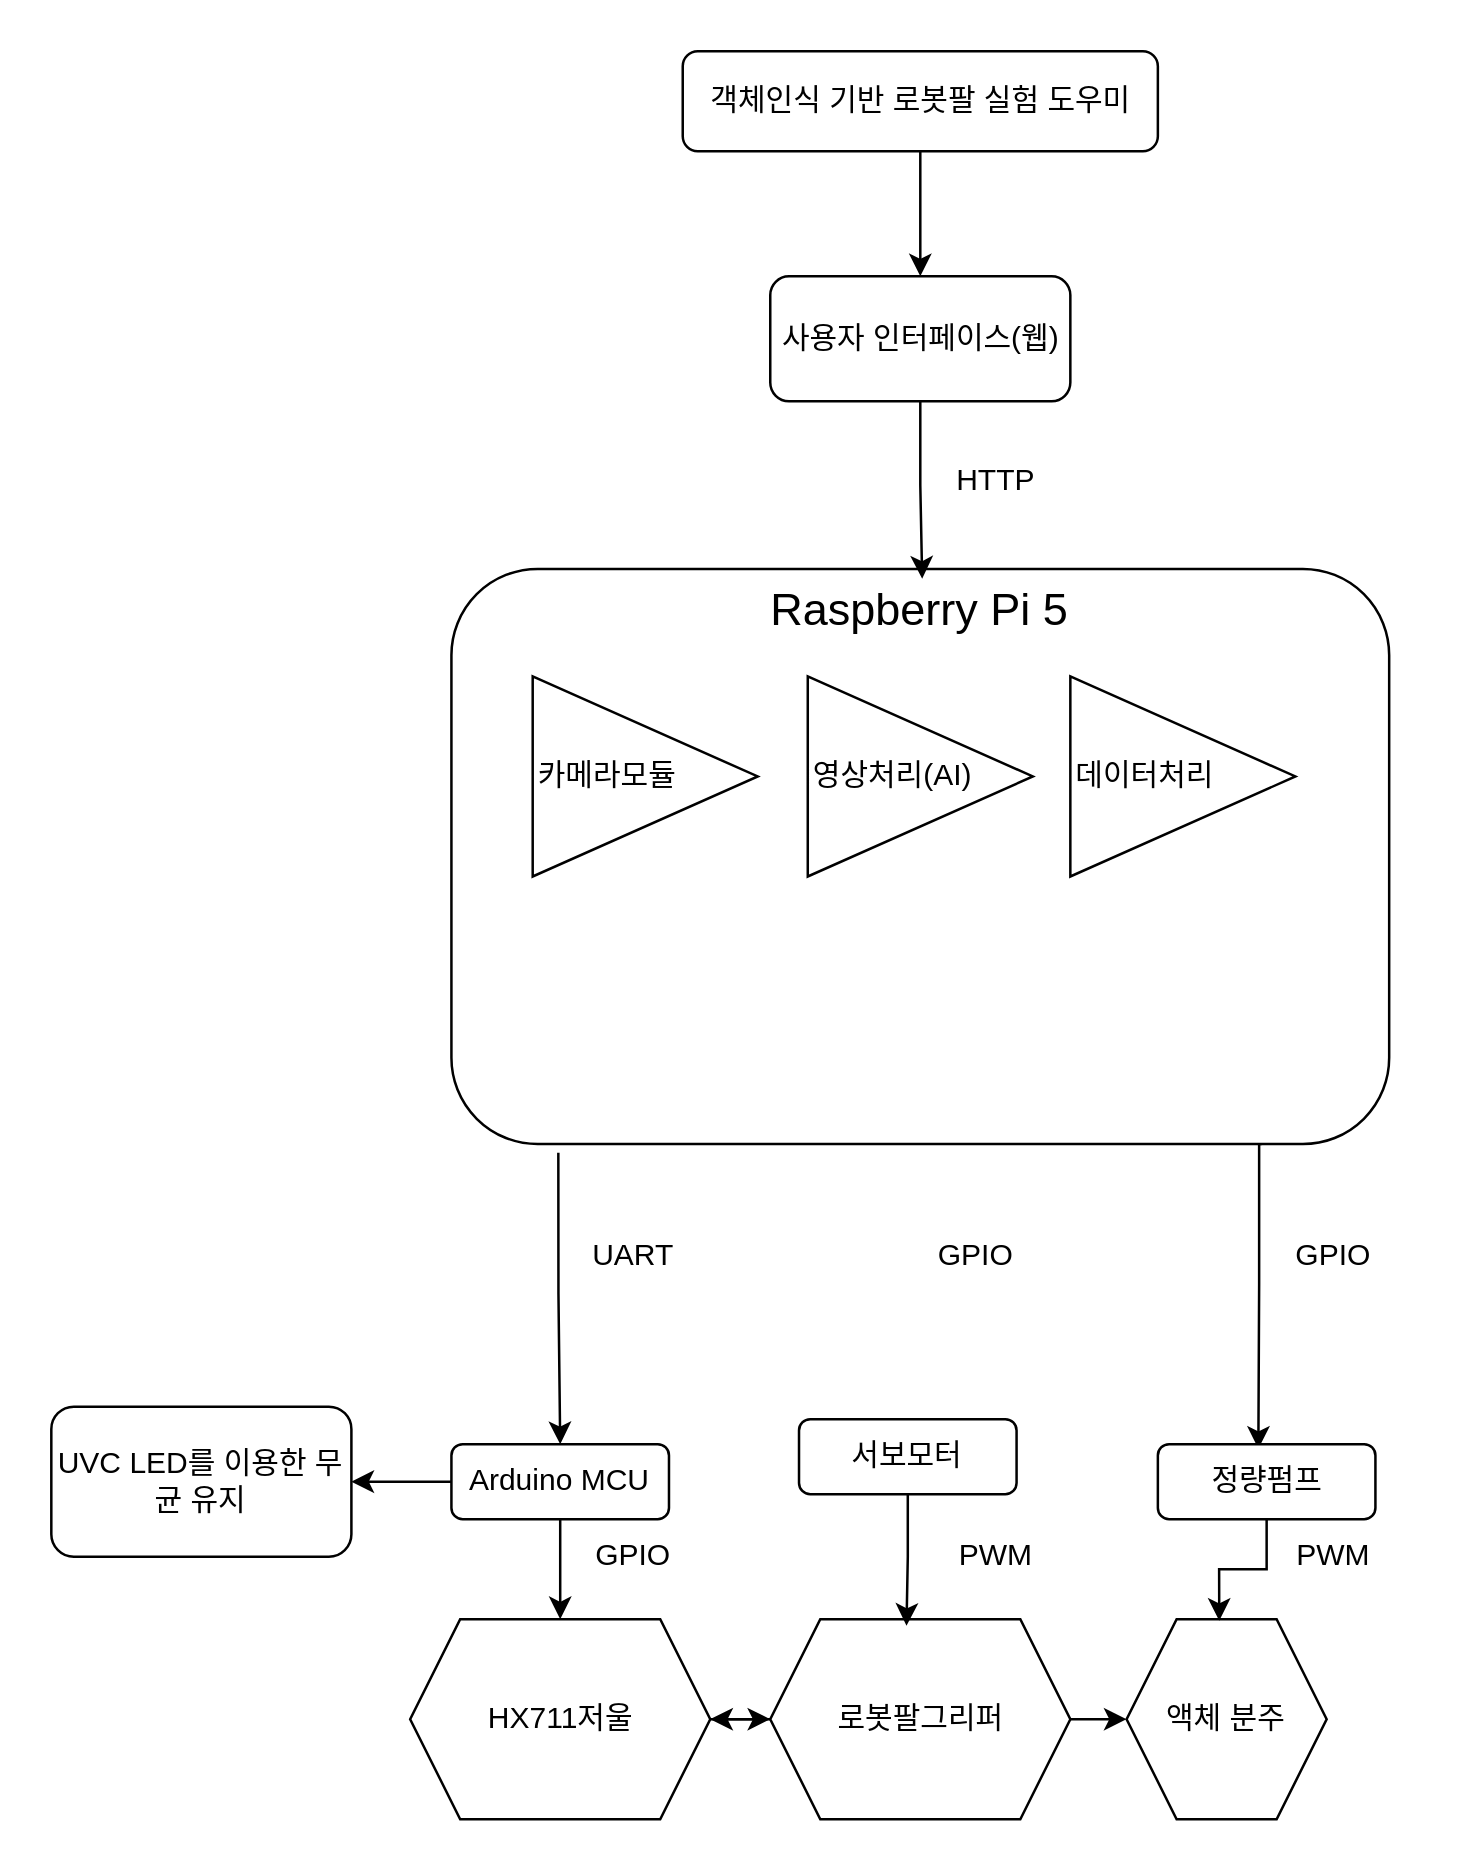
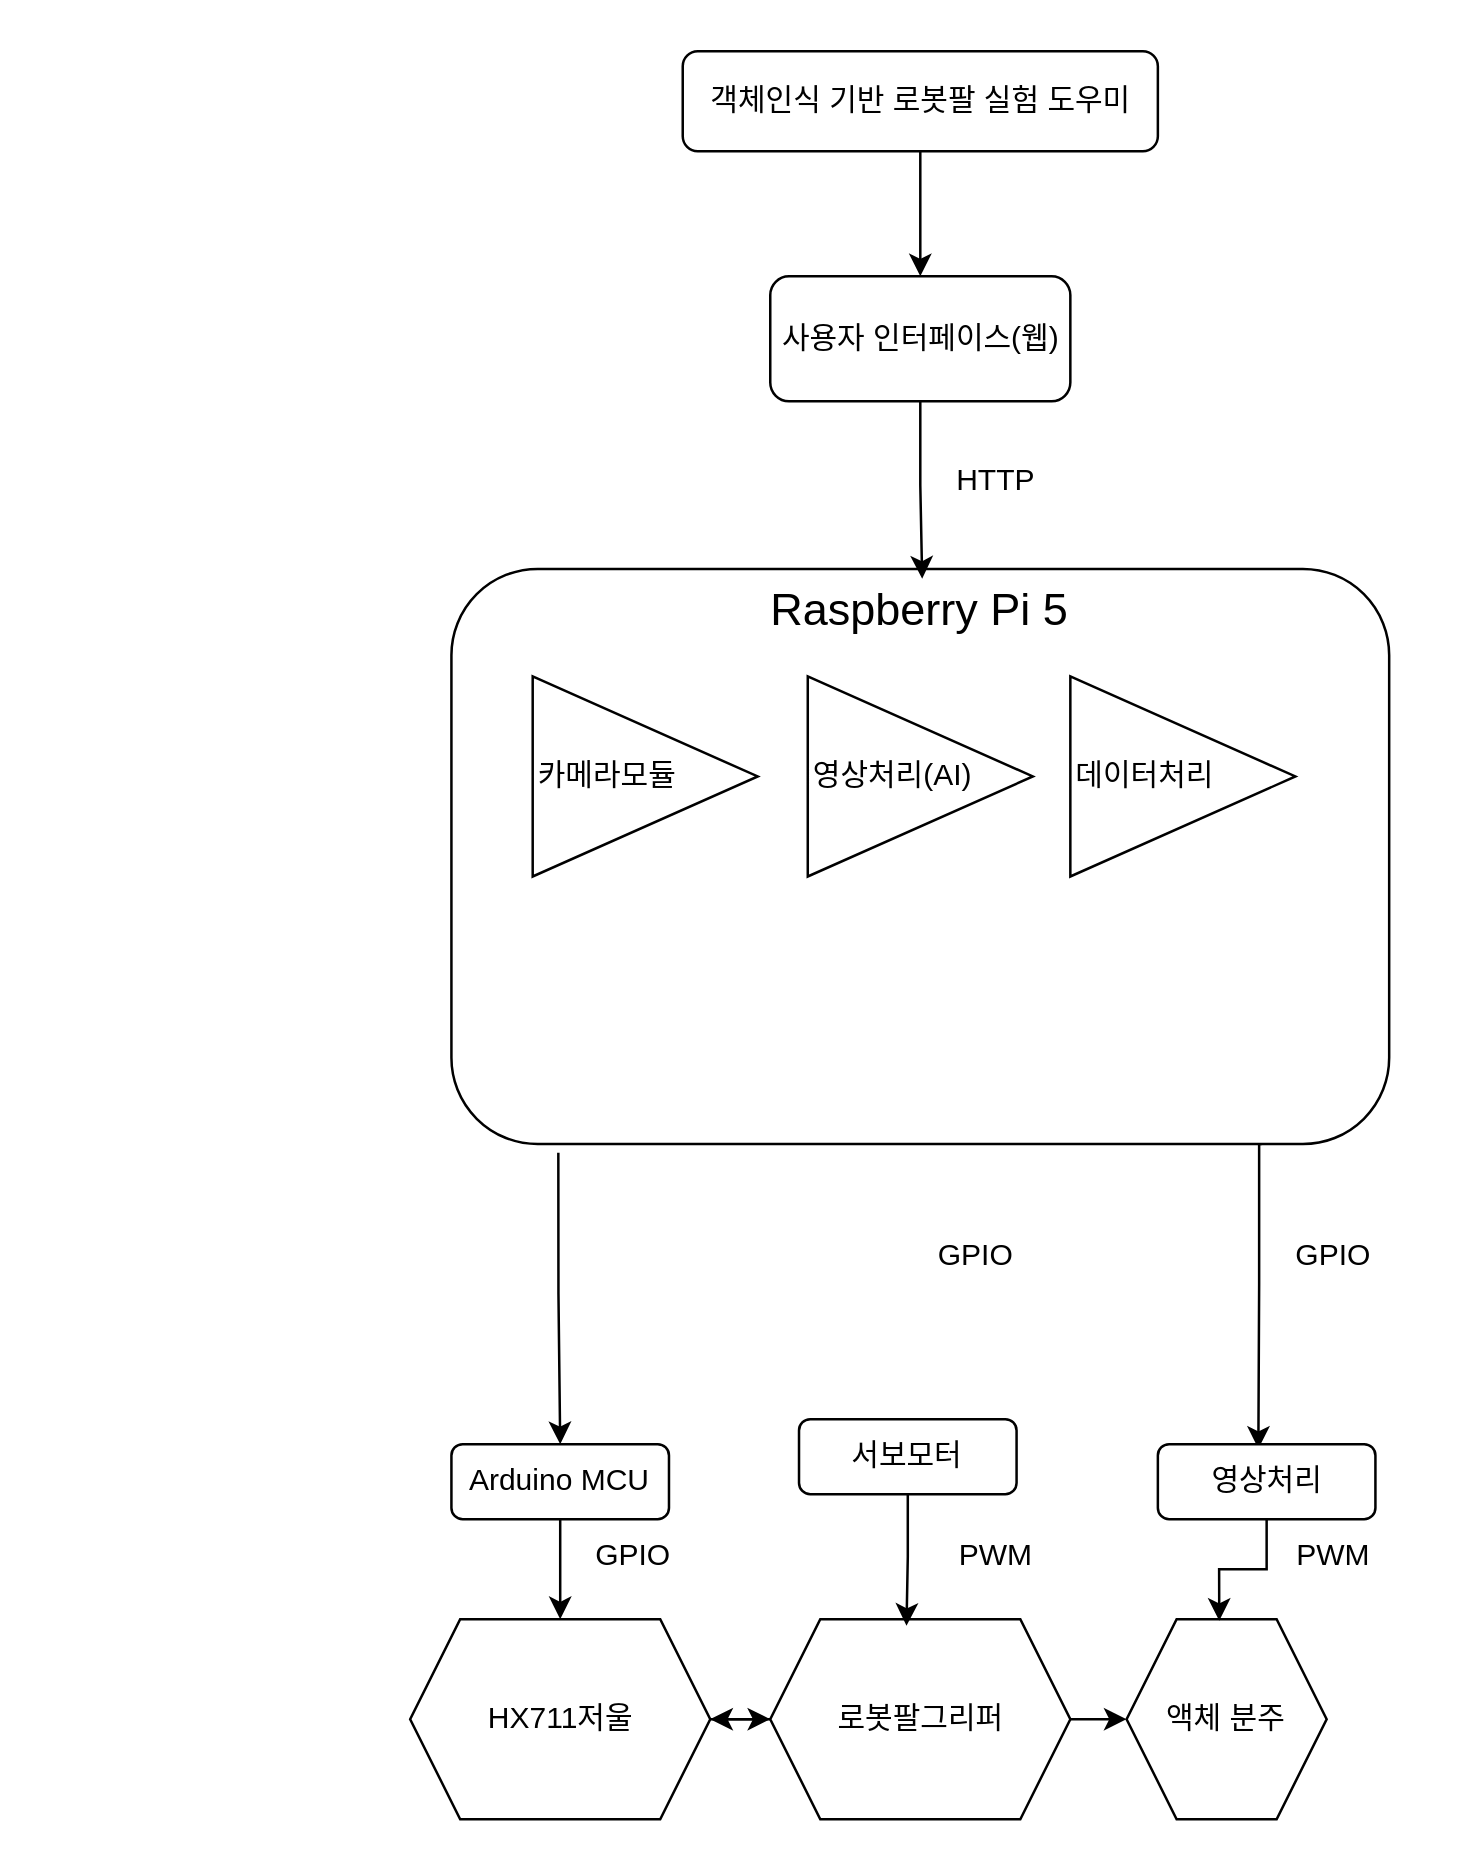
(633, 1256) -> none
(201, 1481) -> none
(409, 1481) -> none
(1268, 1481) -> (1268, 1481)
